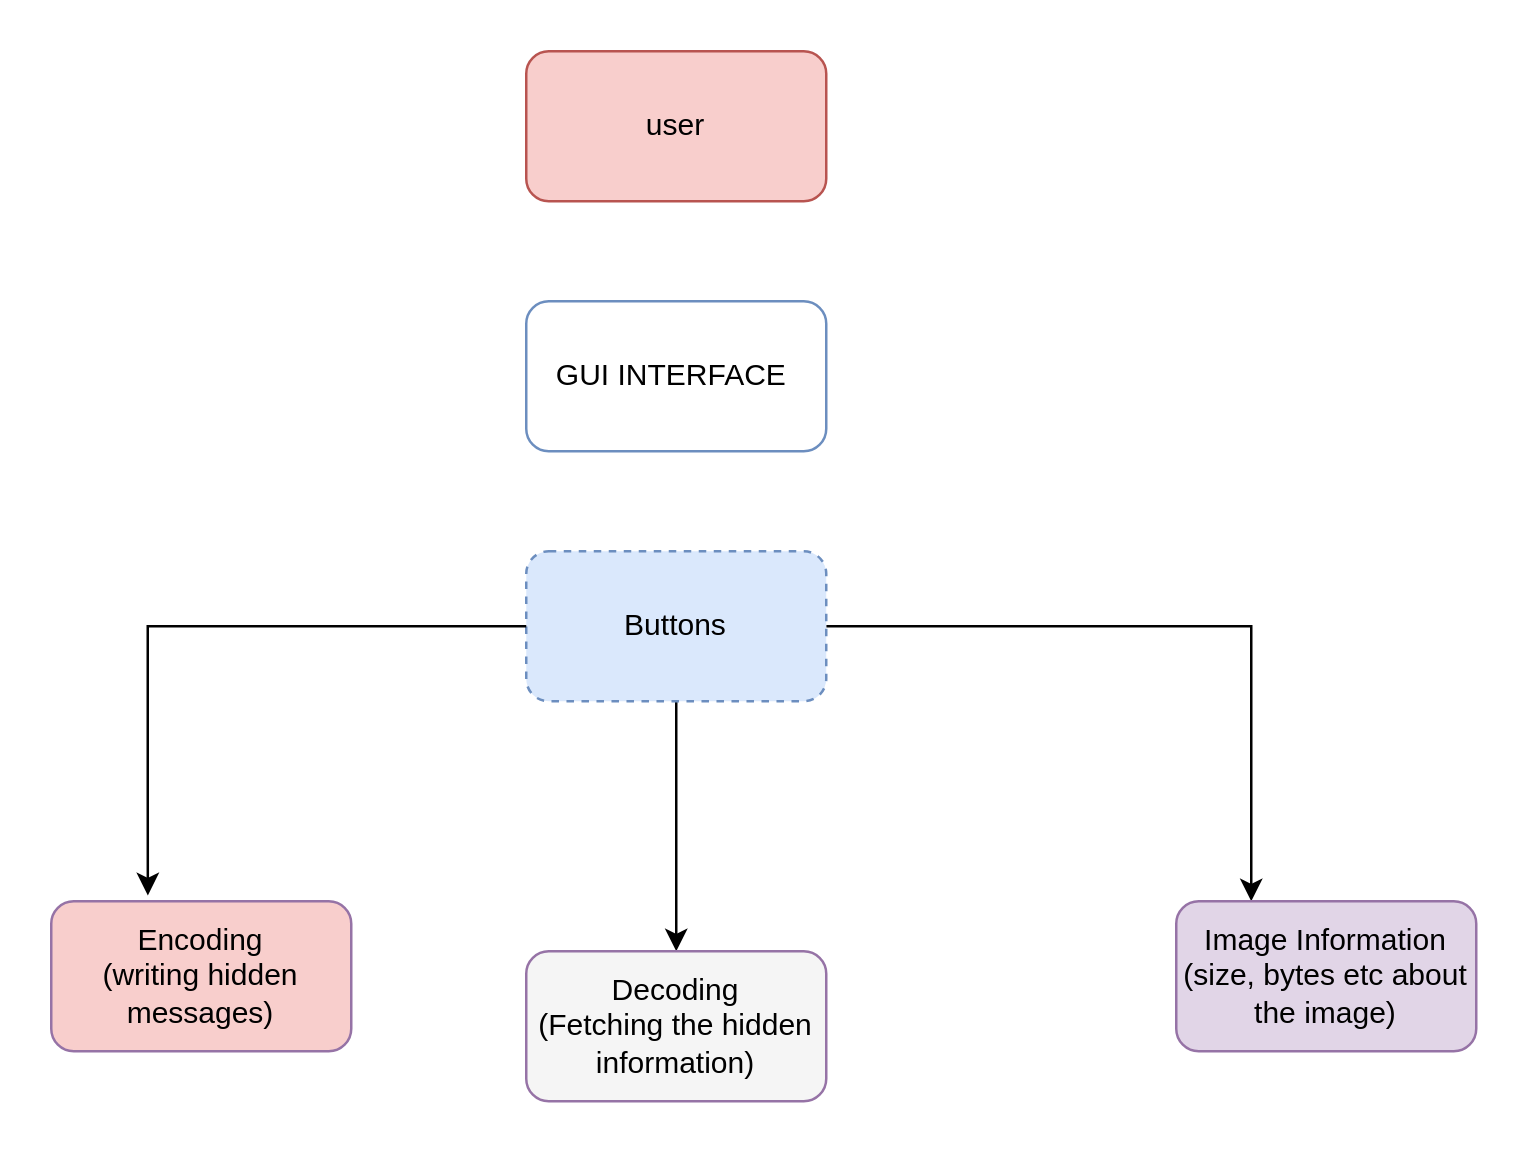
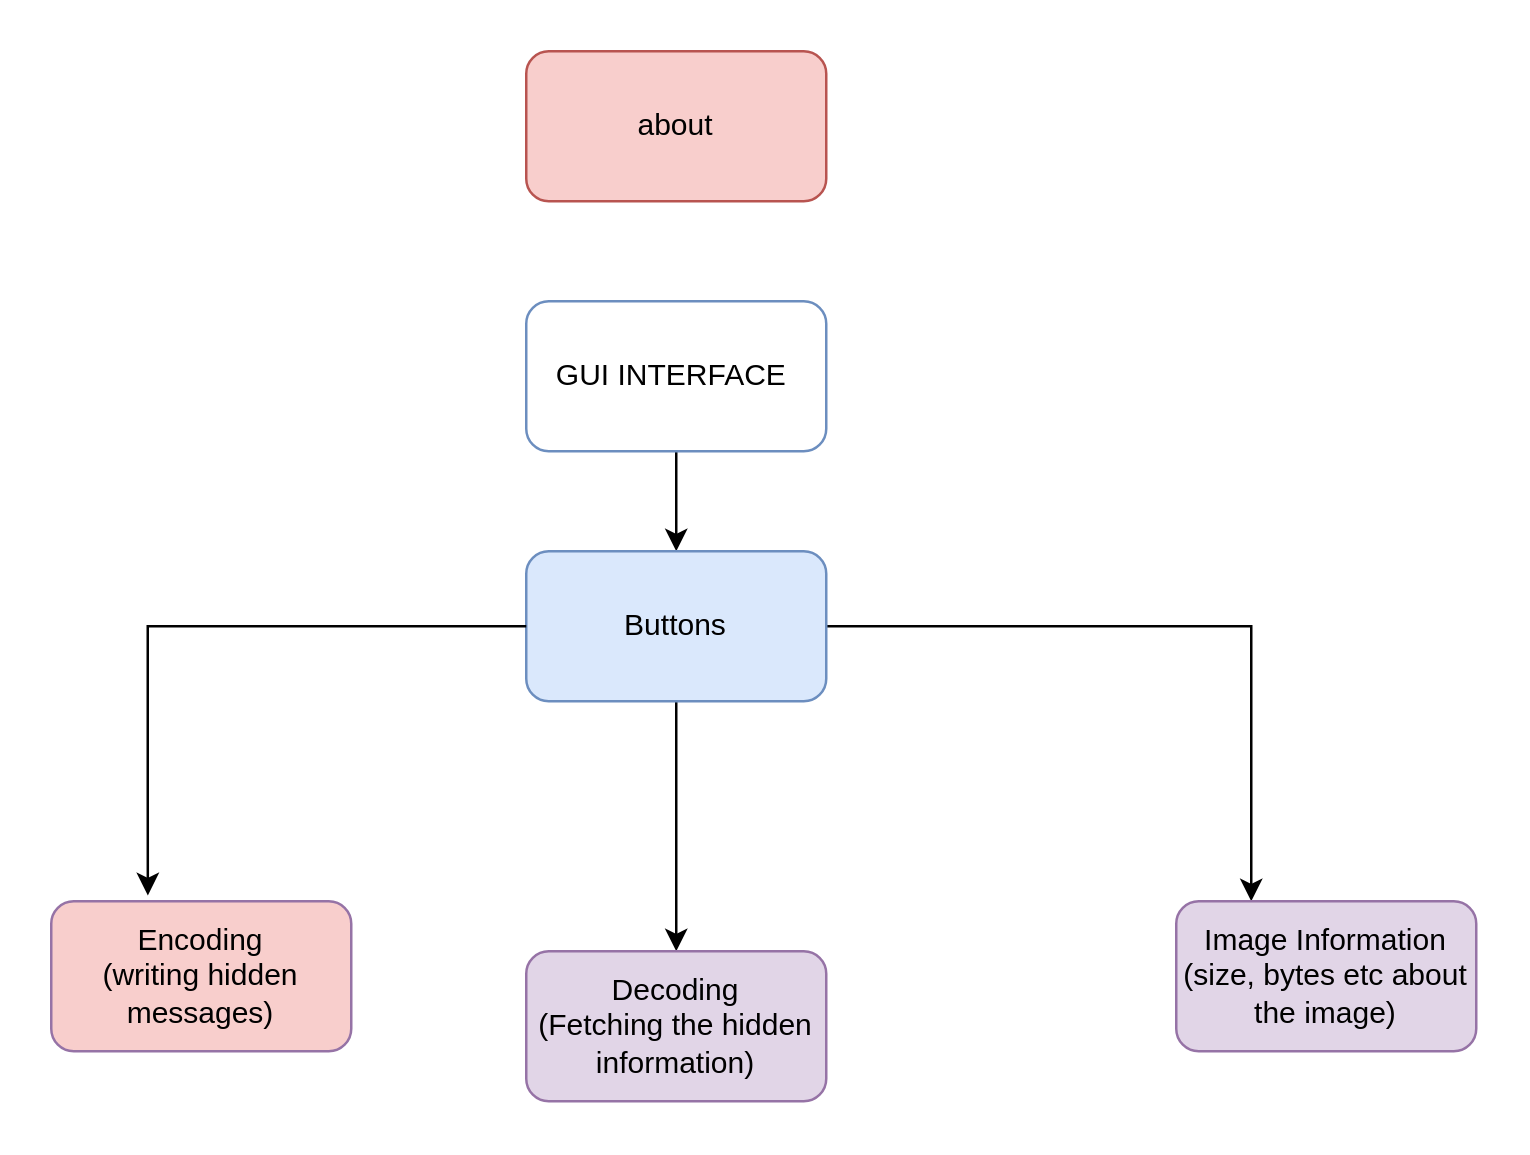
(676, 126) -> (676, 126)
none -> (676, 493)
(676, 626) -> (676, 626)
(676, 1026) -> (676, 1026)
